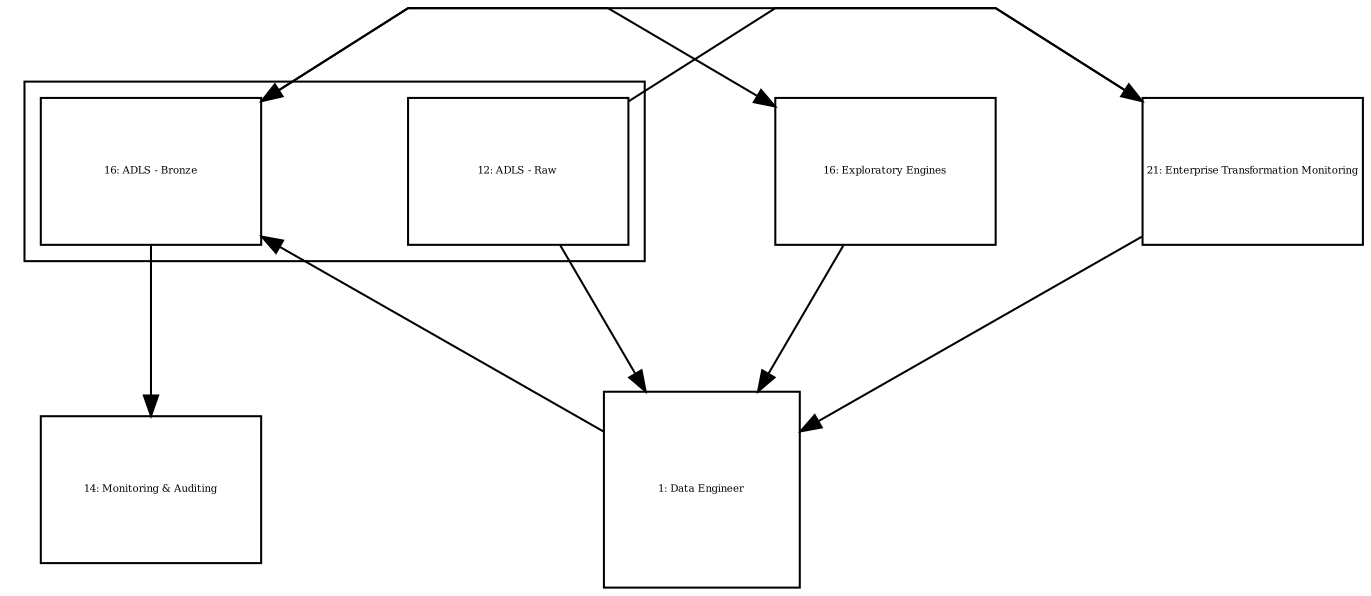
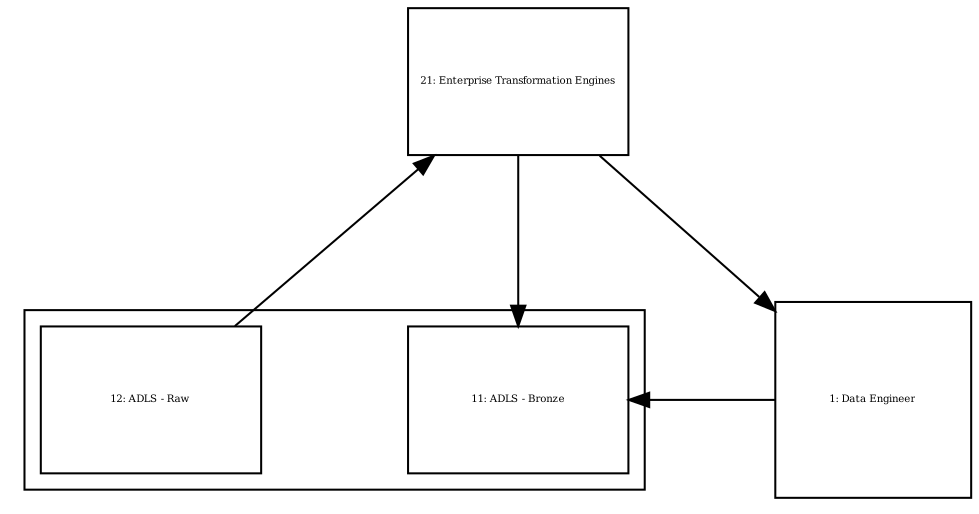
(151, 171) -> (518, 400)
(885, 171) -> none
(1253, 171) -> (518, 82)
(598, 309) -> none
(151, 490) -> none
